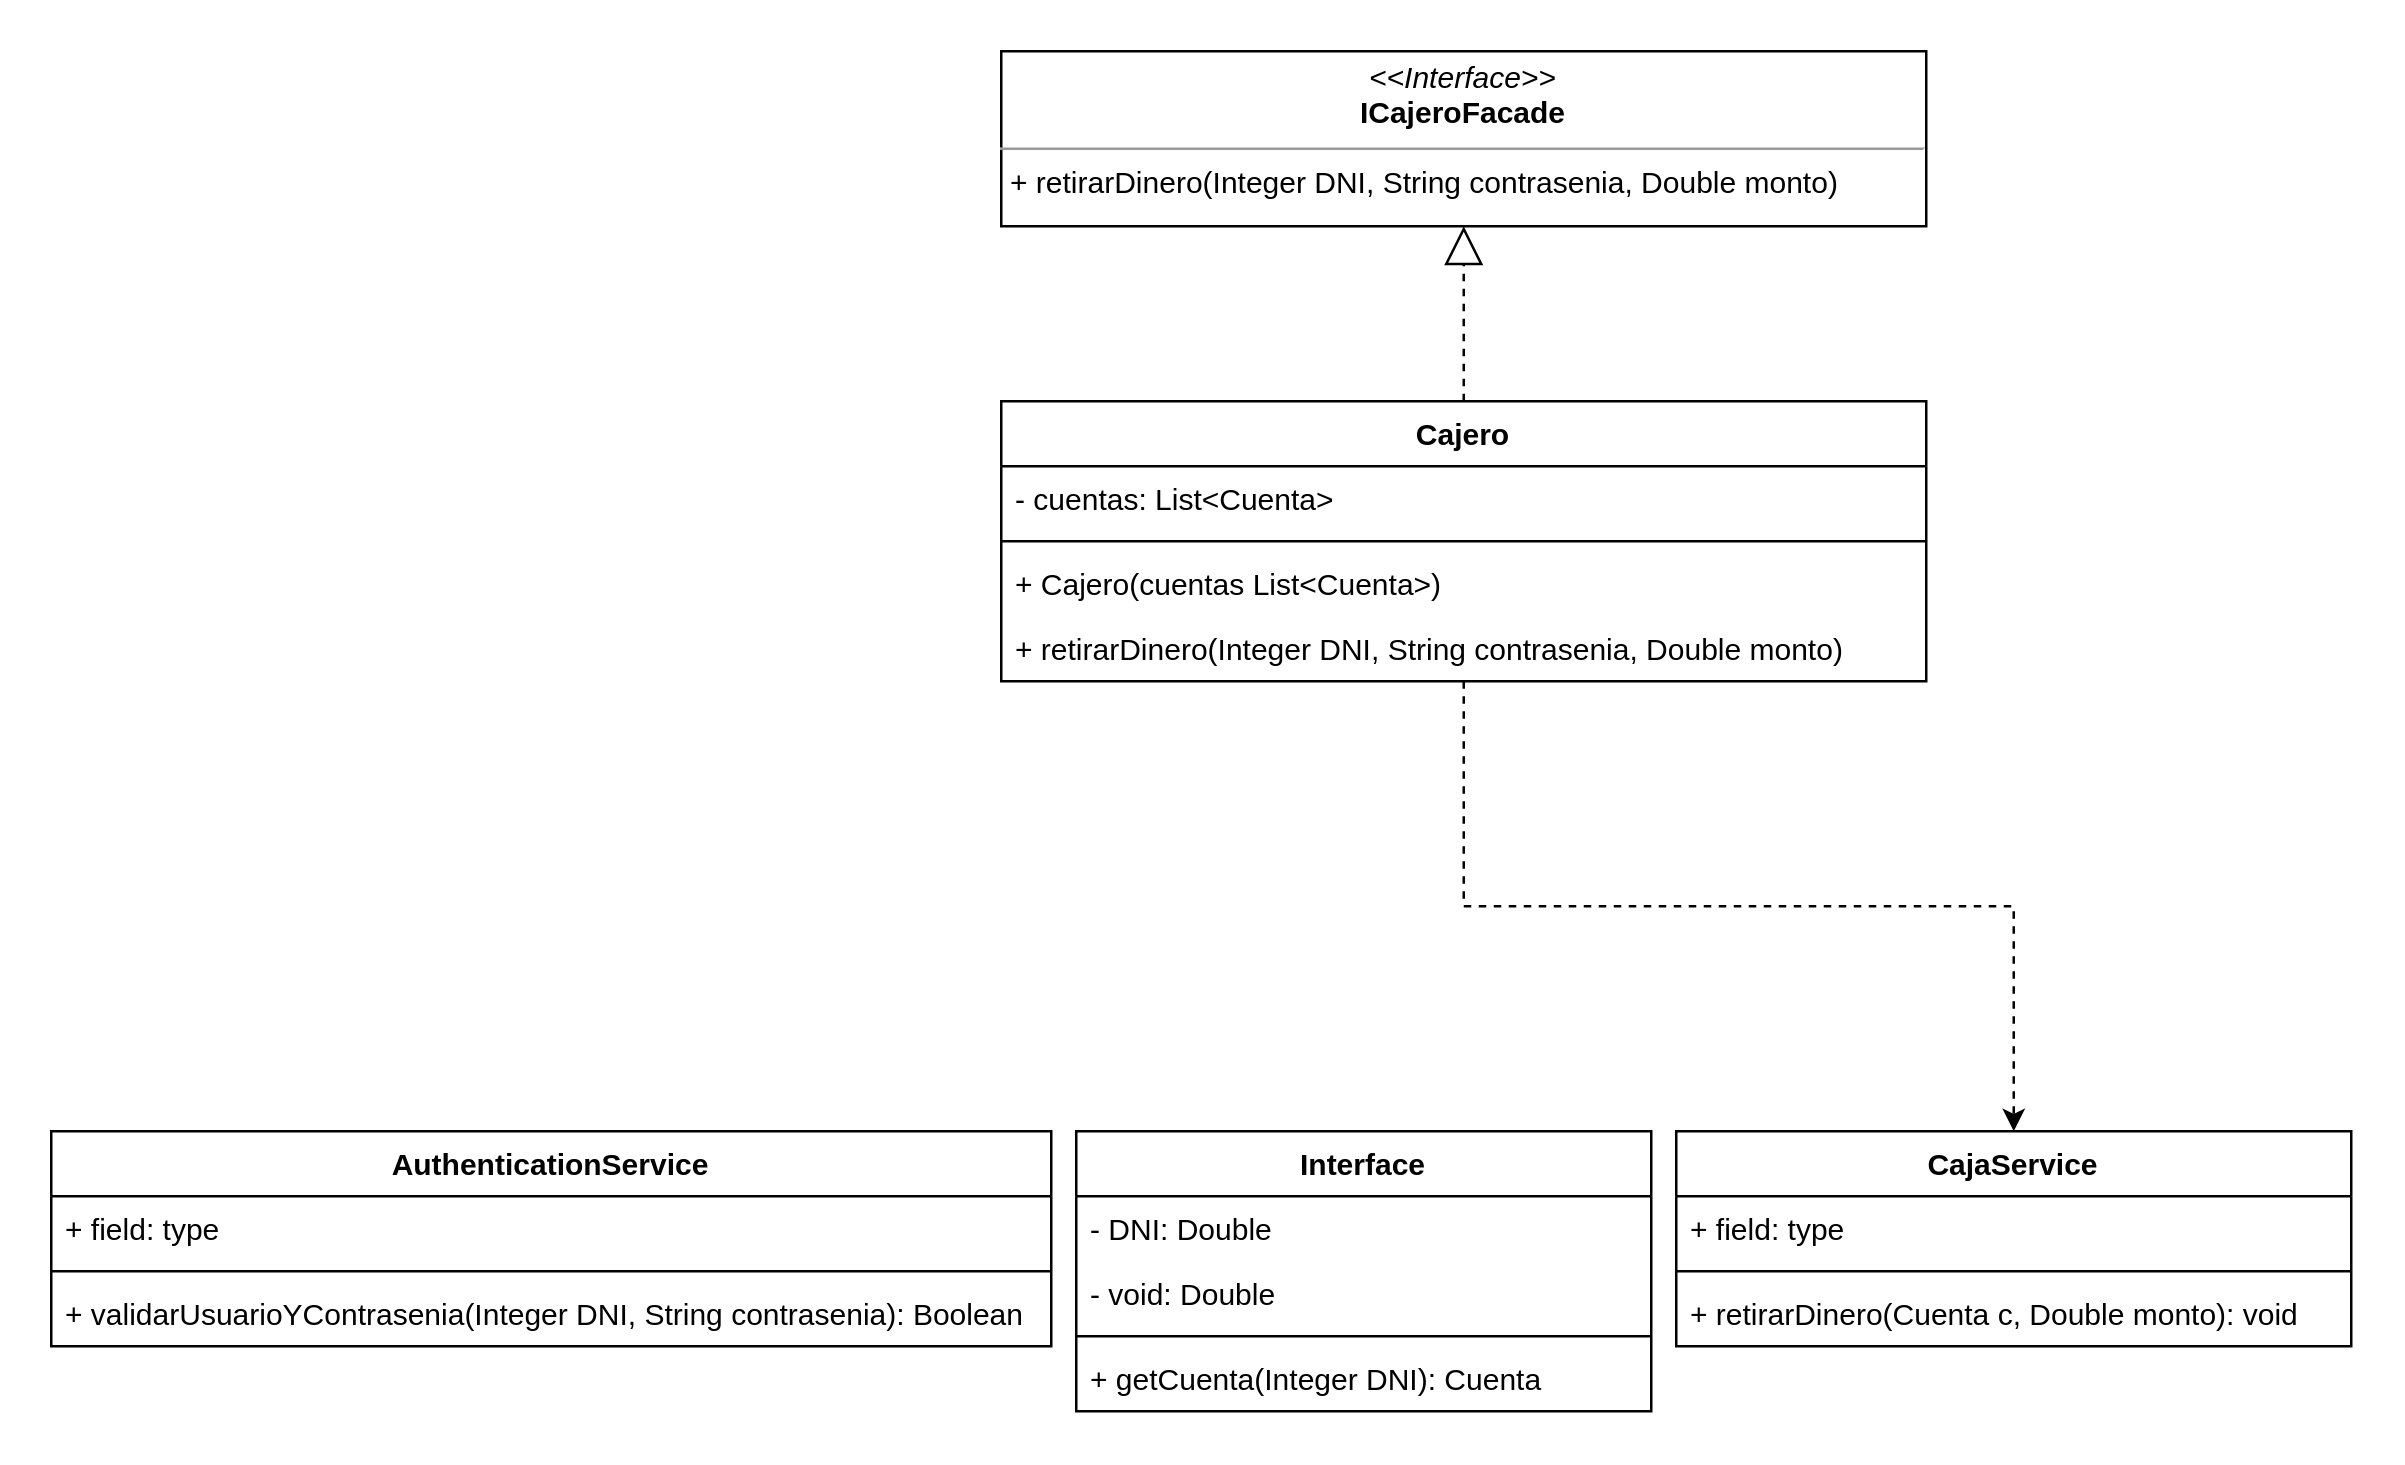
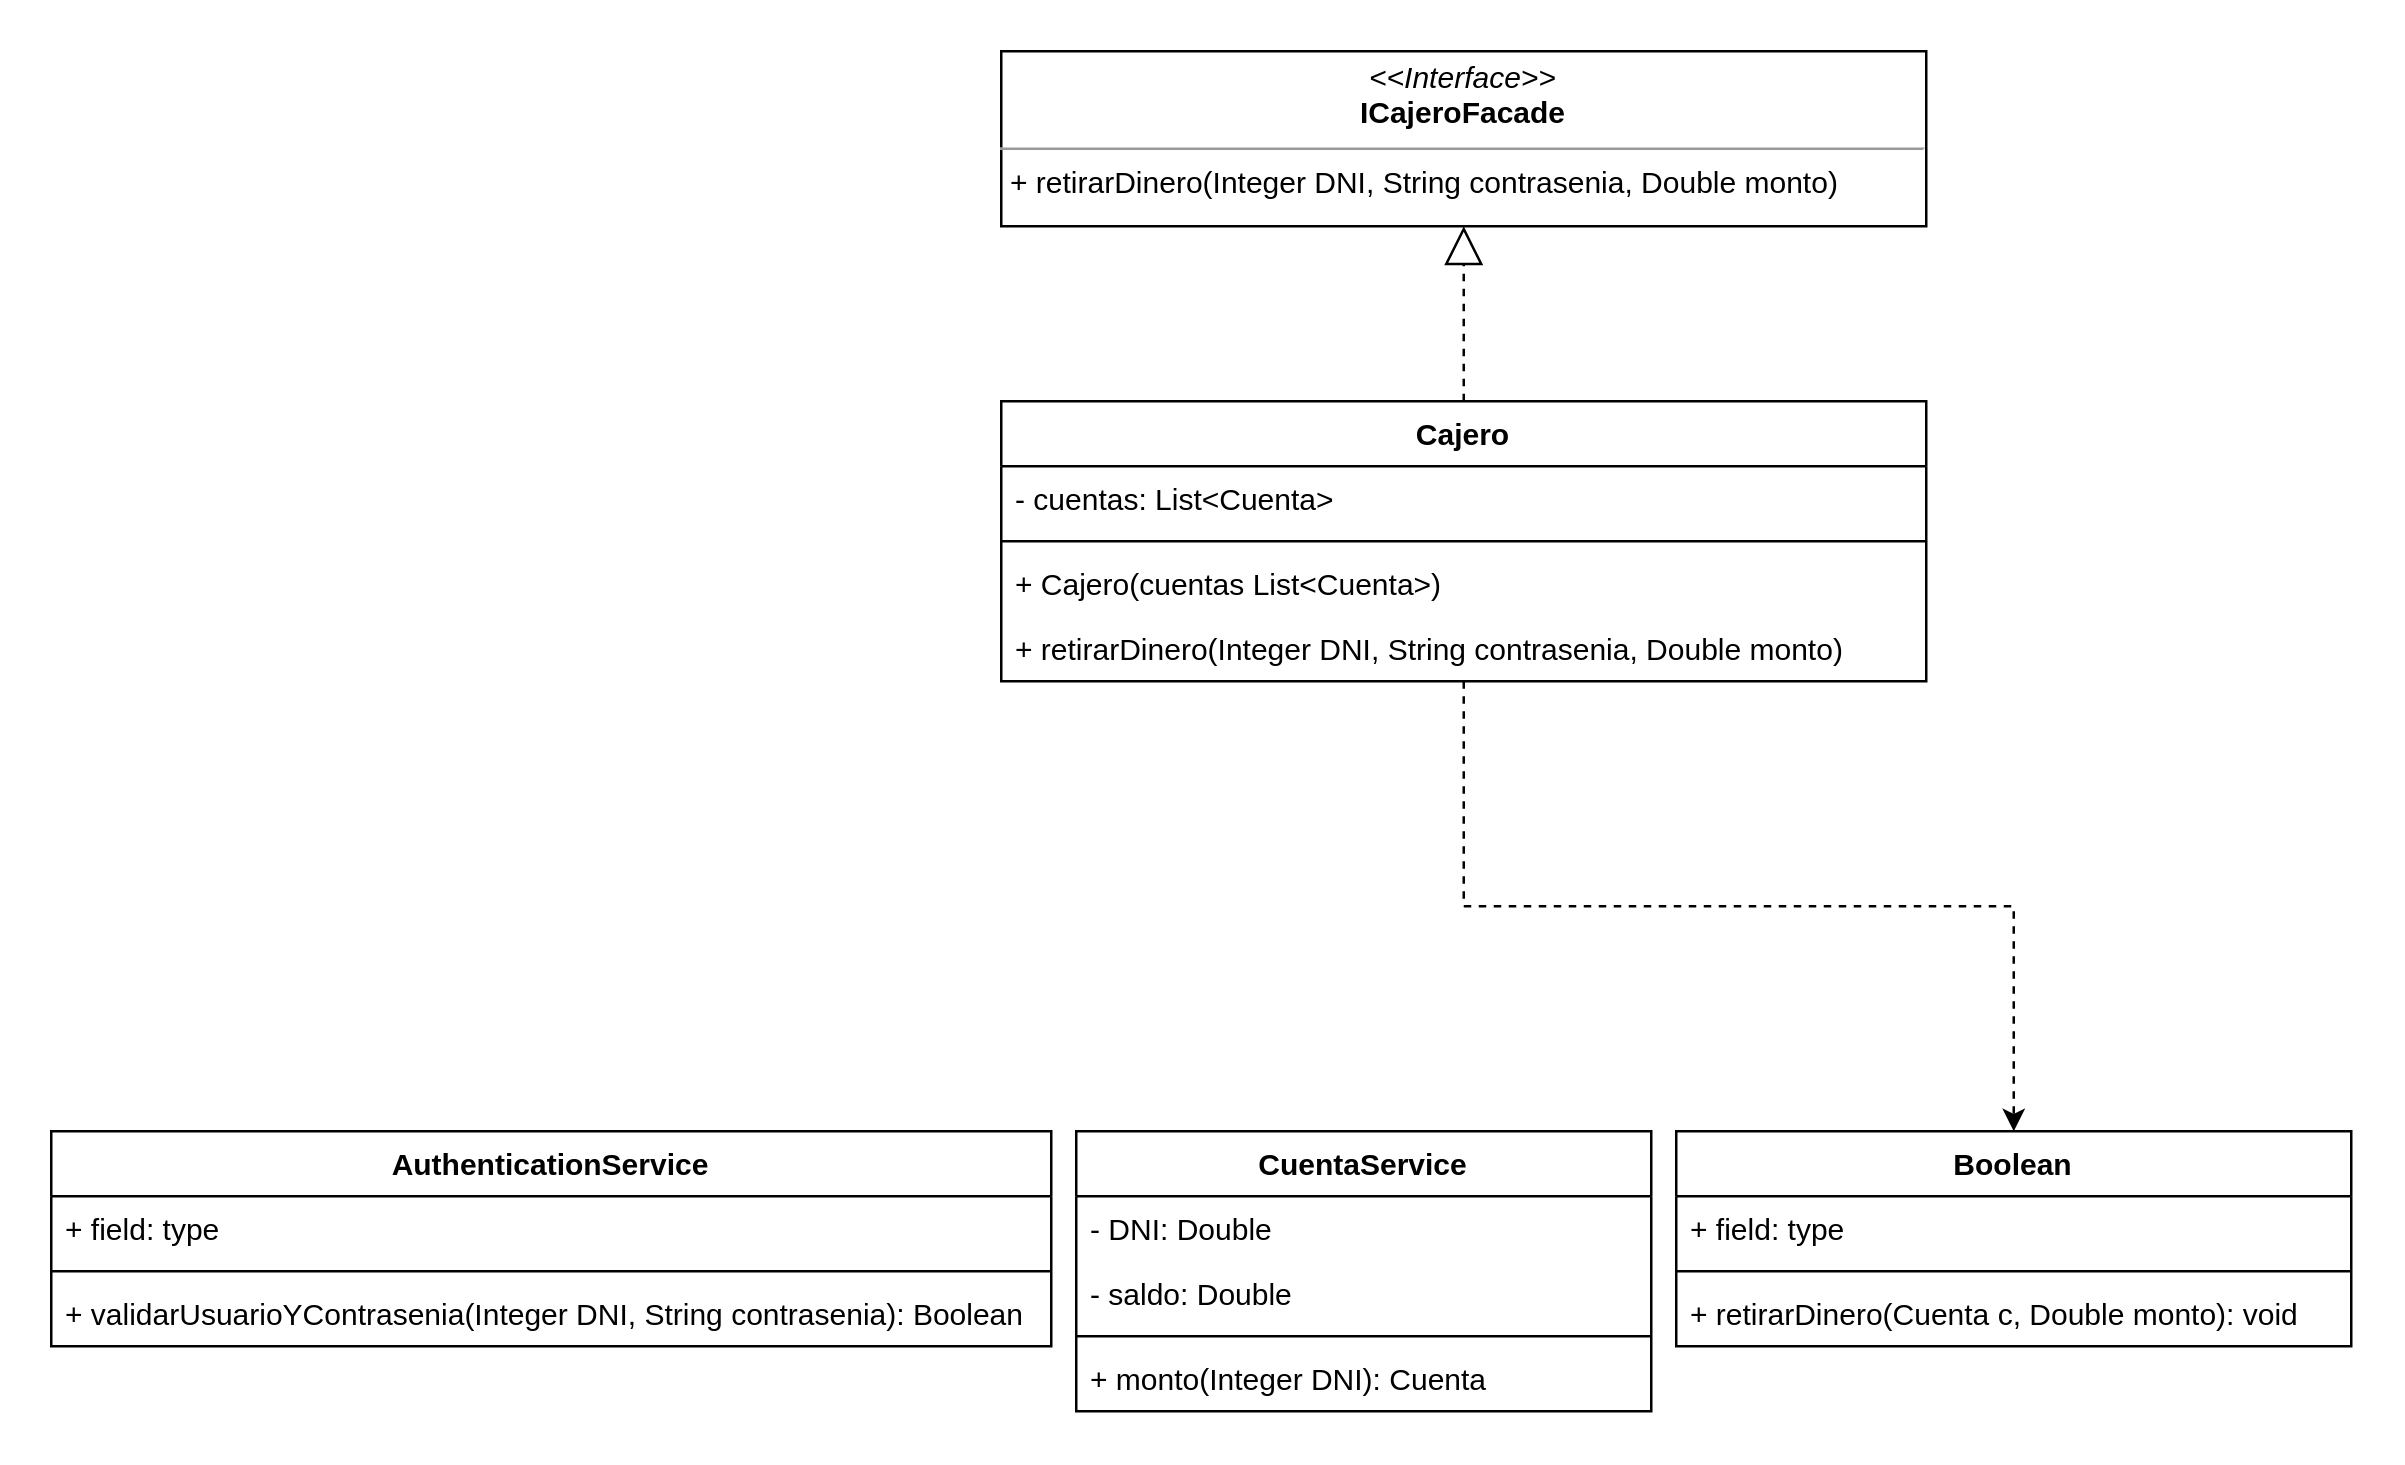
(1363, 1165) -> (1363, 1165)
(2013, 1165) -> (2013, 1165)
(1188, 1295) -> (1197, 1295)
(1343, 1380) -> (1310, 1380)
